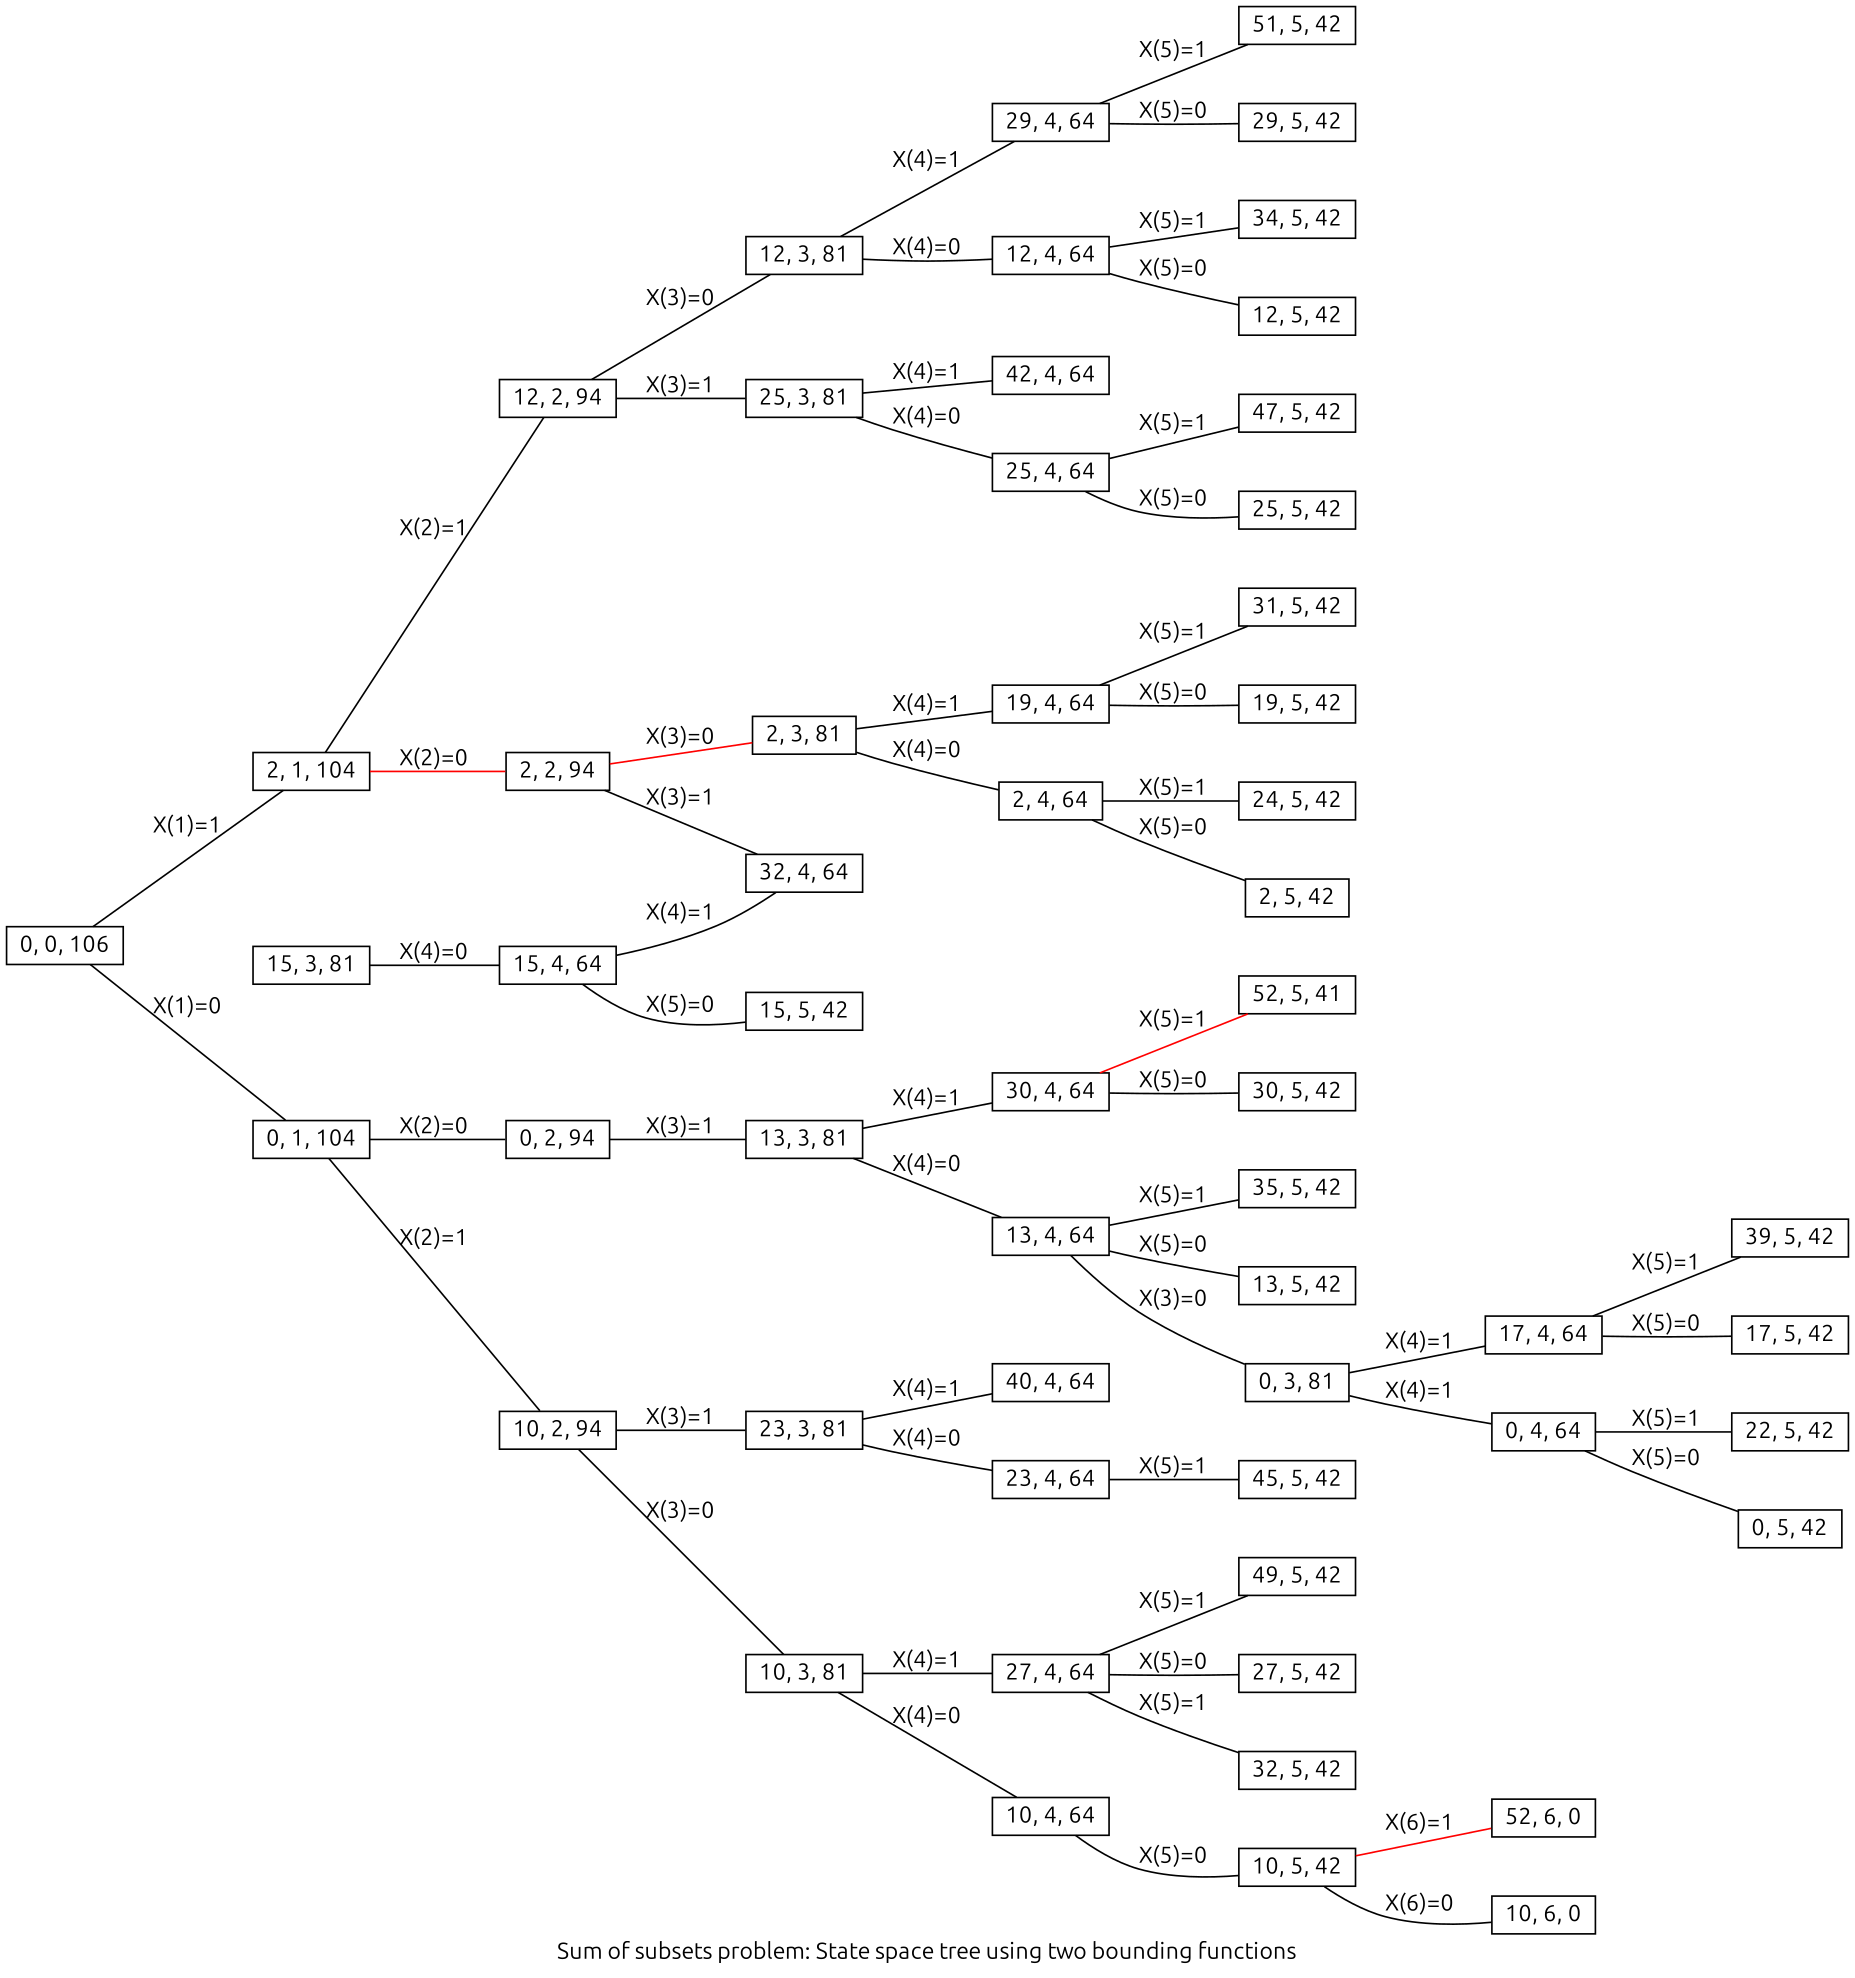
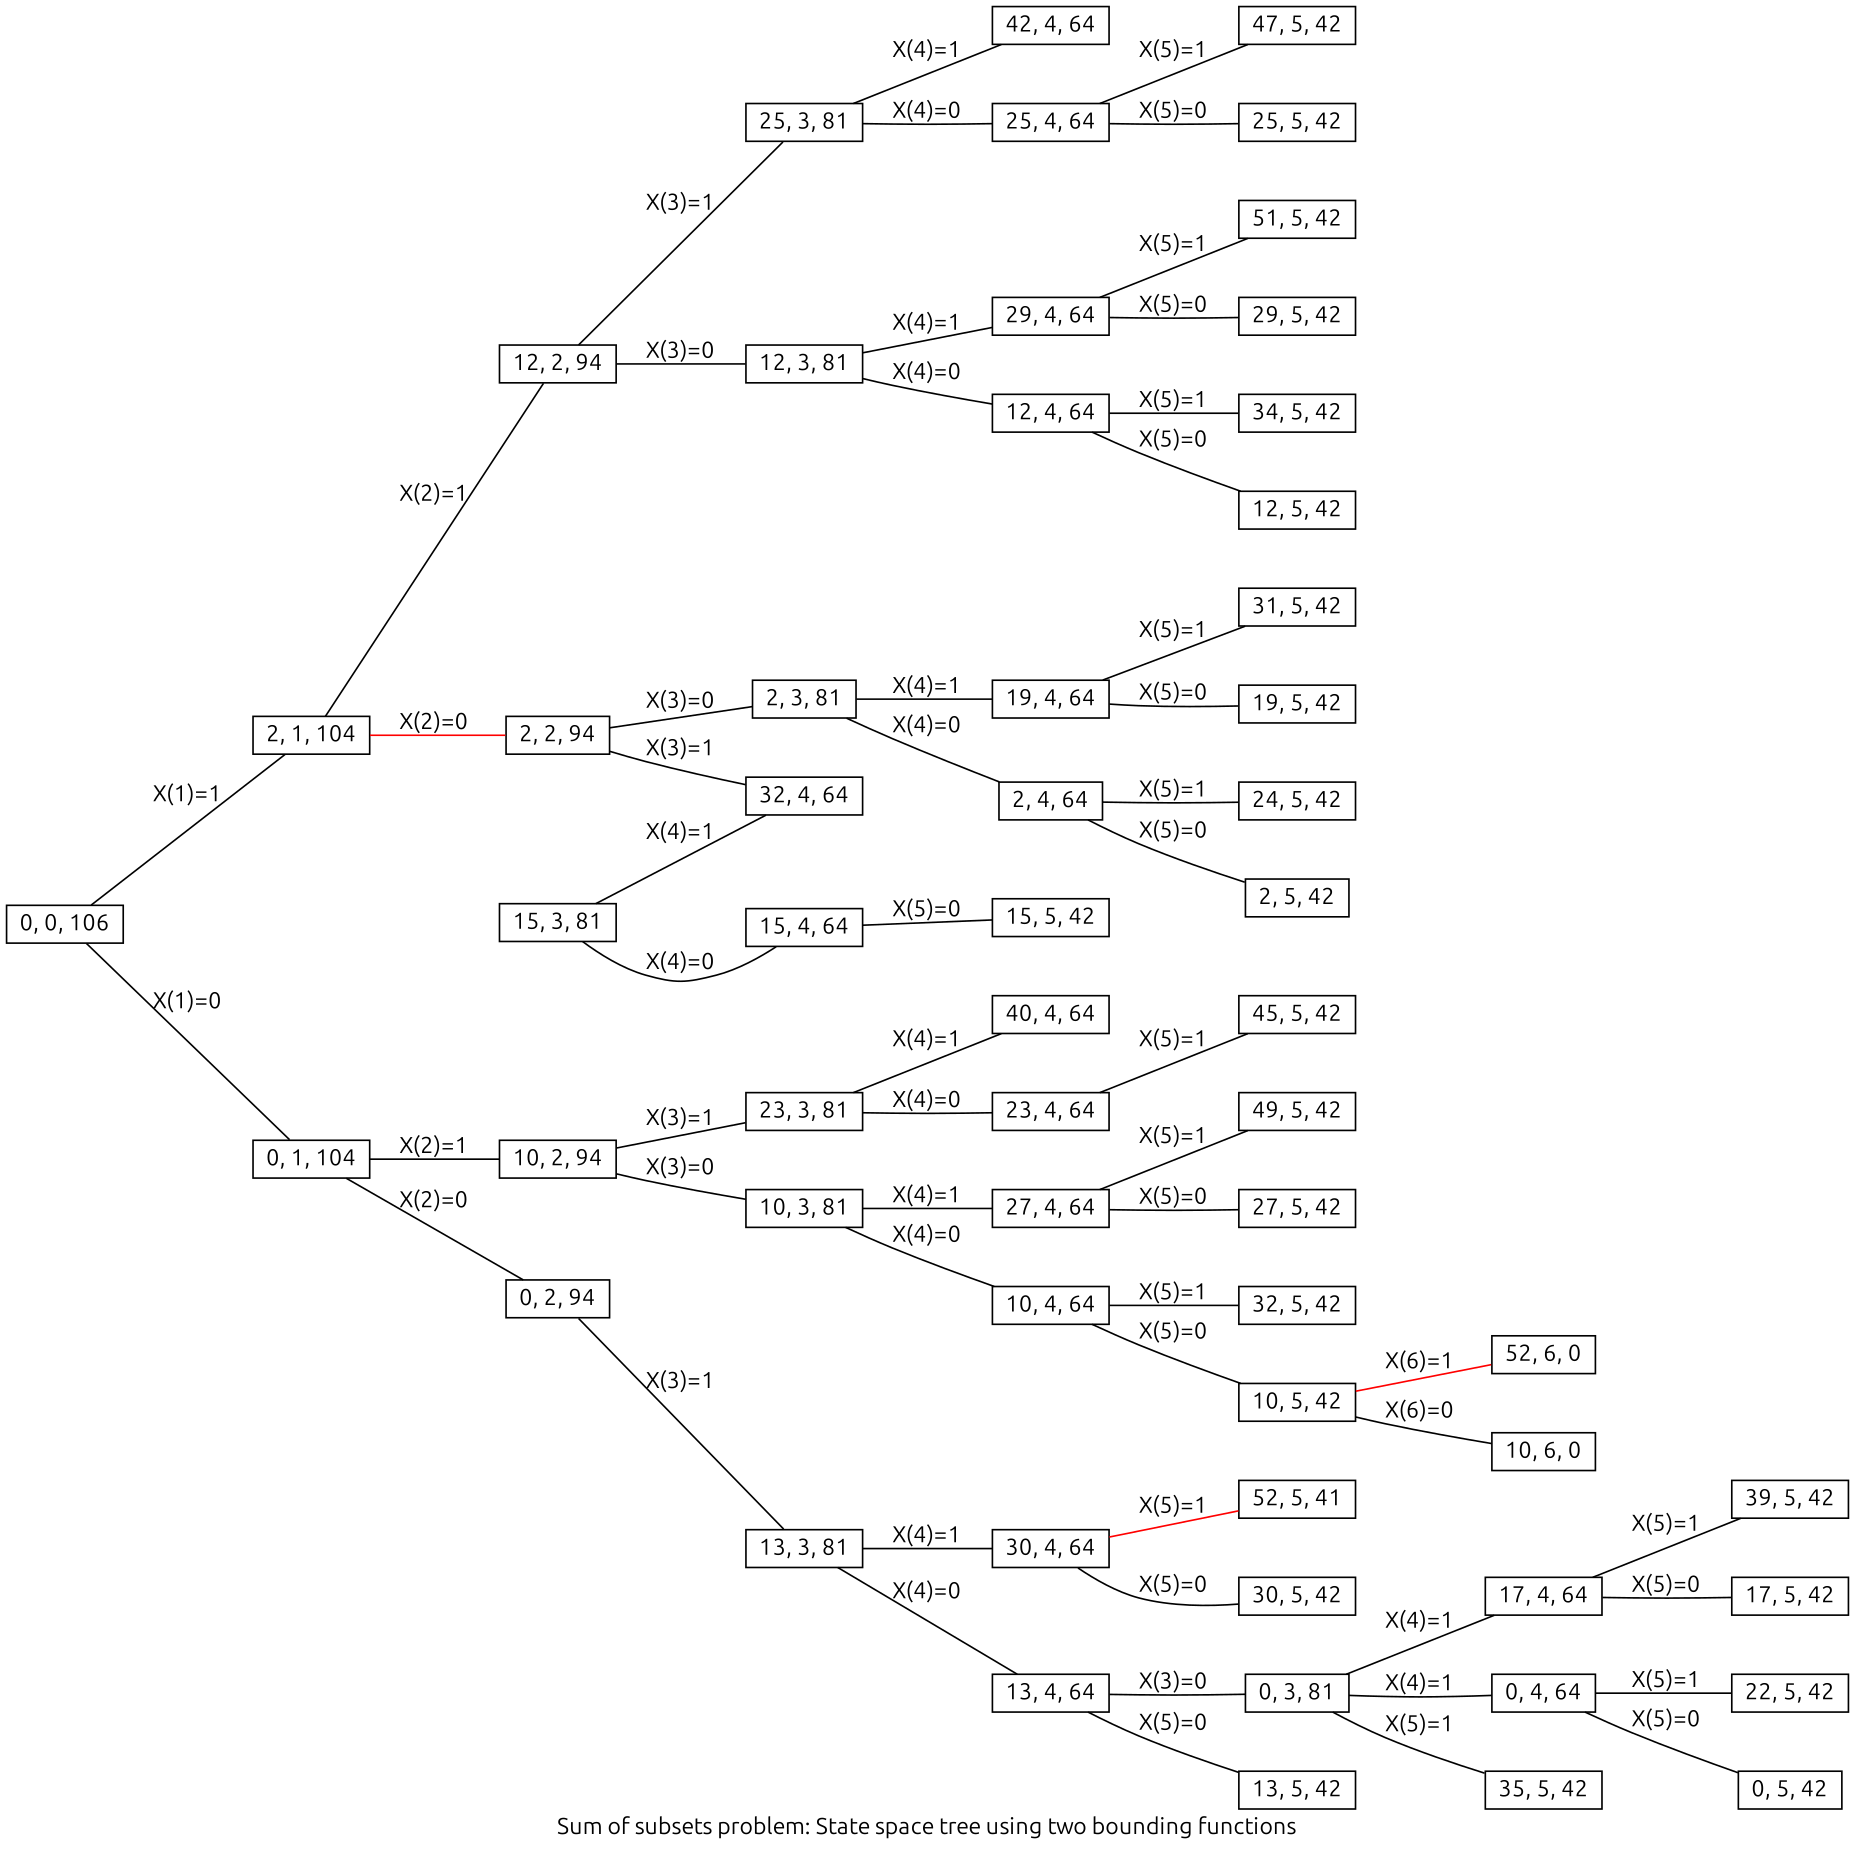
(681, 753) -> (681, 717)
(700, 932) -> (681, 859)
(1174, 1213) -> (1407, 1746)
(1162, 1725) -> (1174, 1305)
